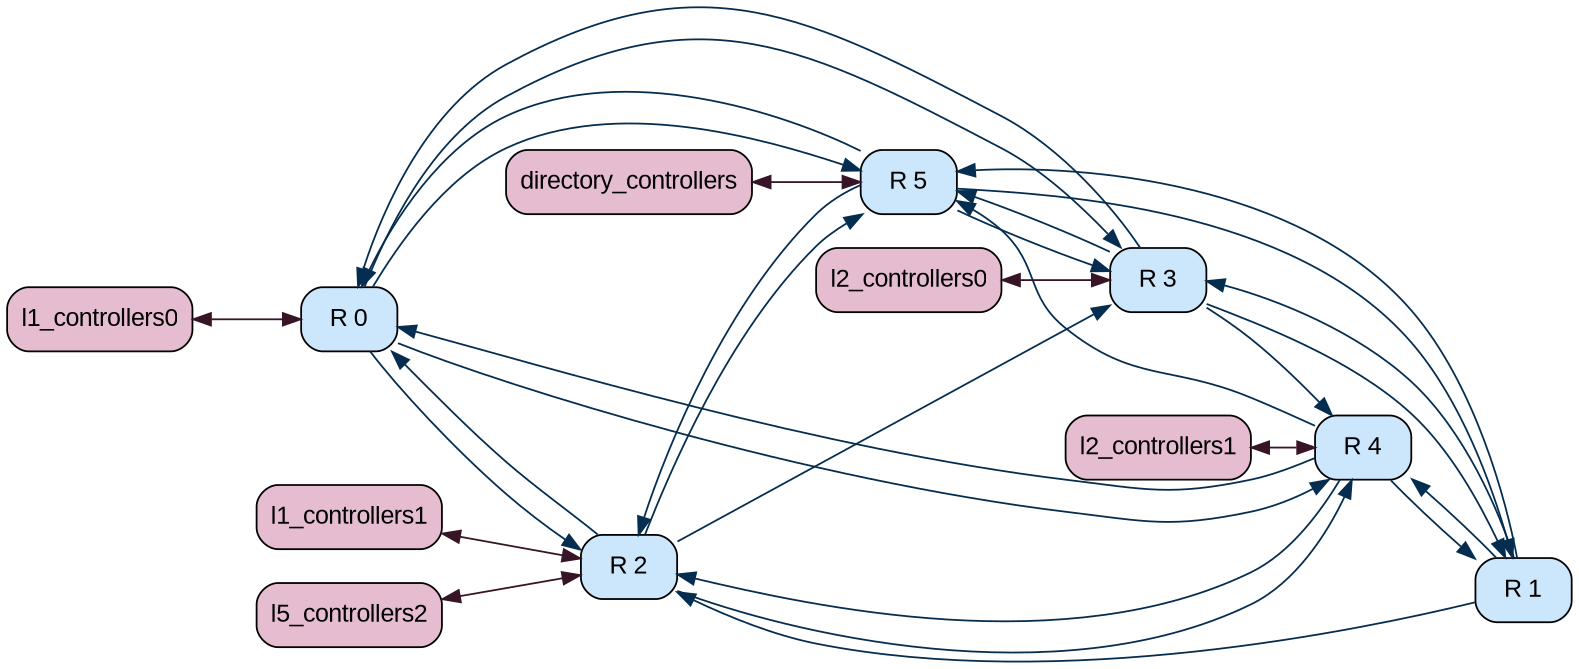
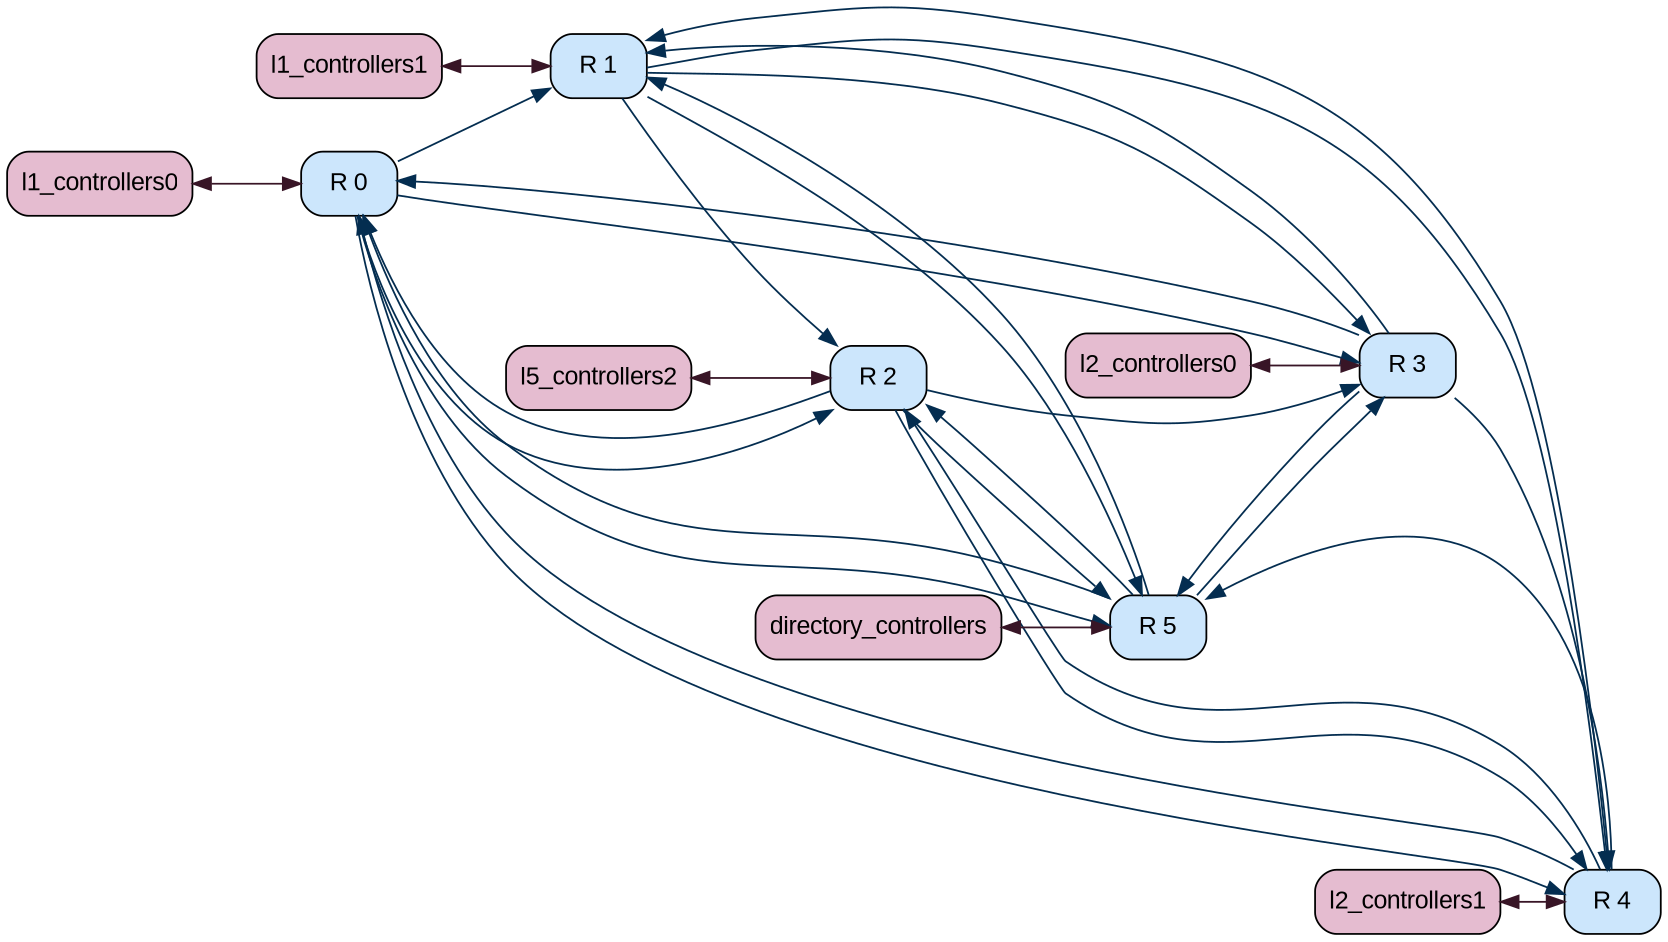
none -> (466, 129)
(511, 546) -> (496, 66)
